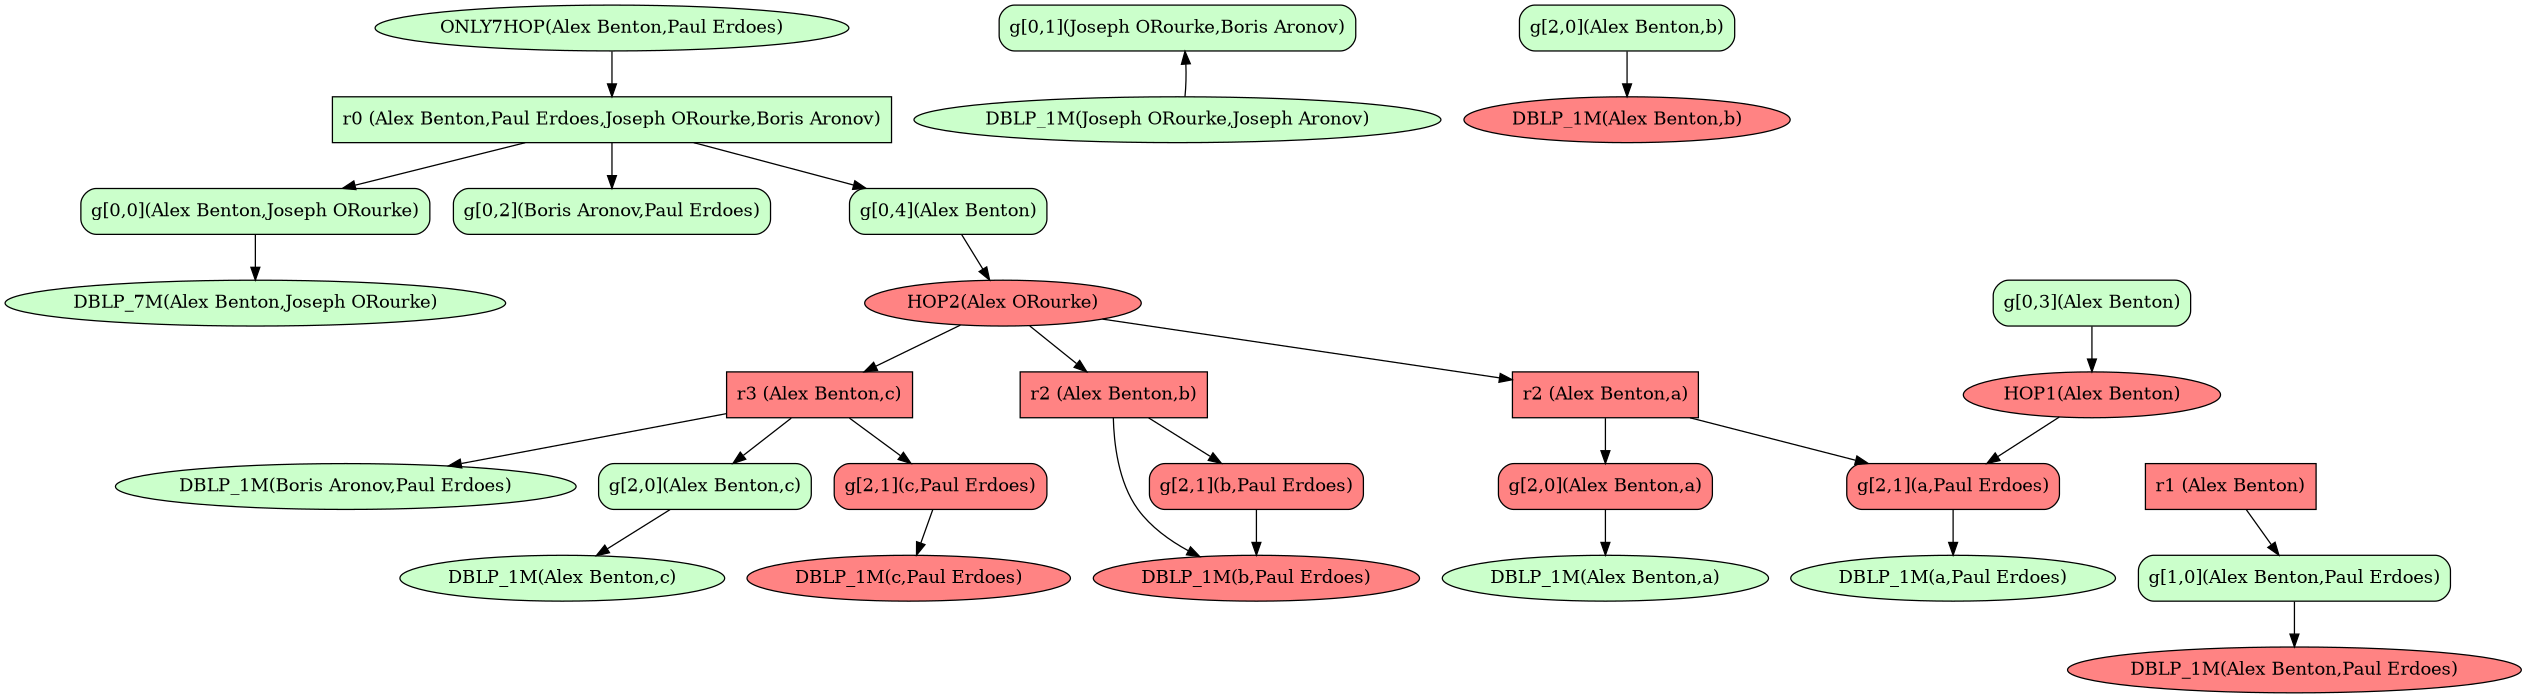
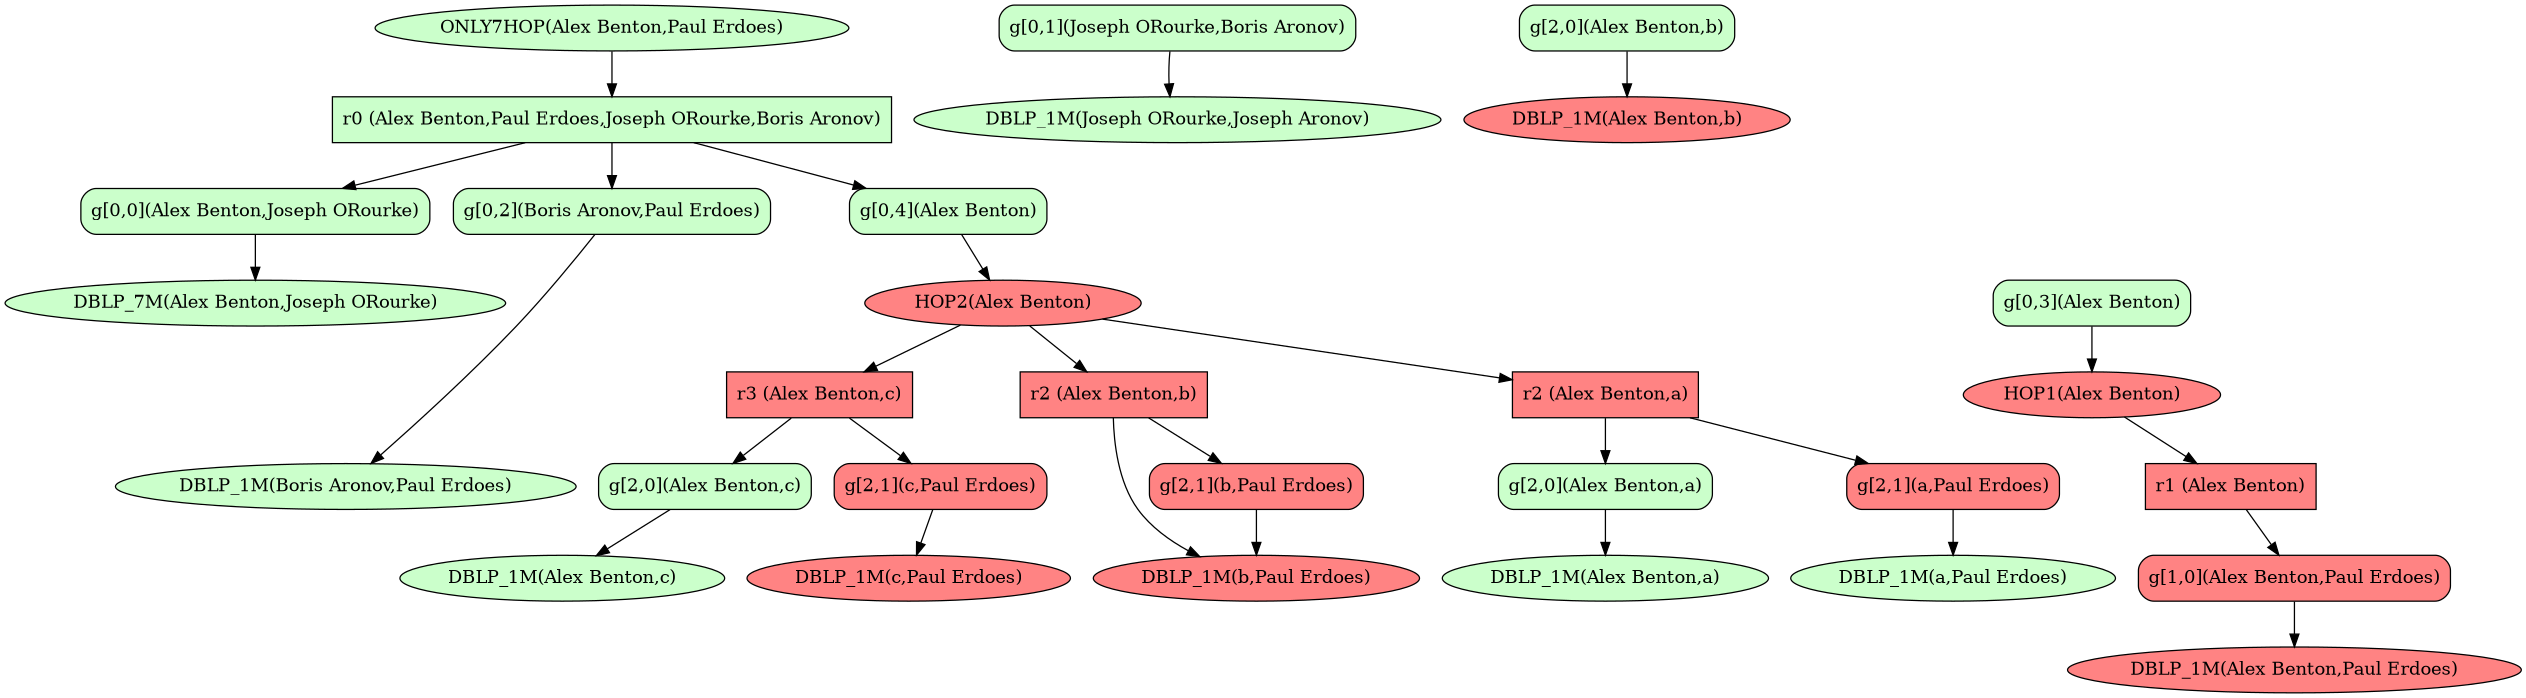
(1186, 80) -> (1169, 68)
(1003, 303) -> (1003, 303)
(2028, 437) -> (2155, 437)
(594, 439) -> (493, 350)
(1605, 487) -> (1605, 487)
(2294, 578) -> (2294, 578)
